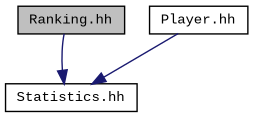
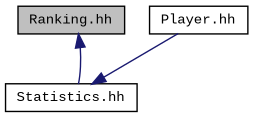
(62, 52) -> (80, 66)
